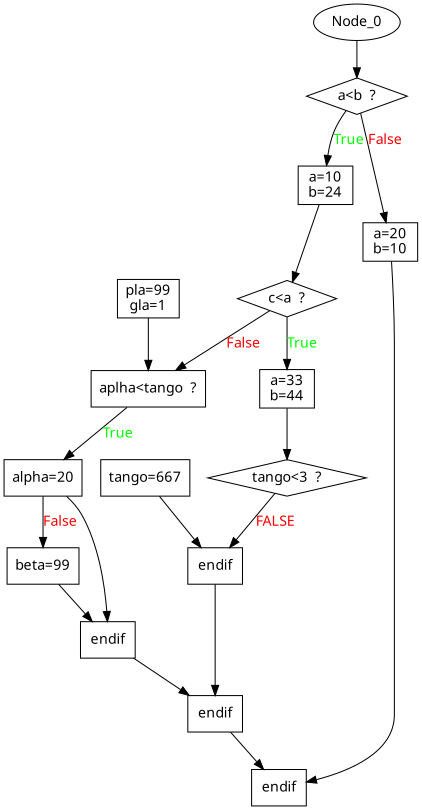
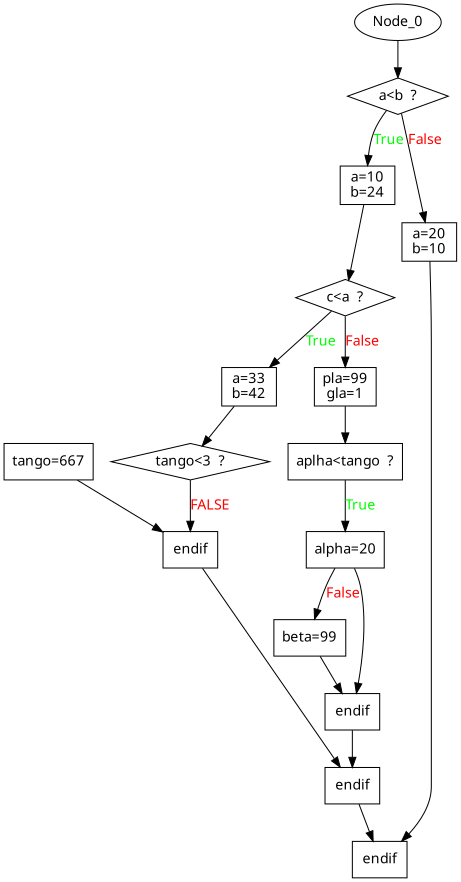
(227, 338) -> (345, 337)
(287, 389) -> (249, 387)
